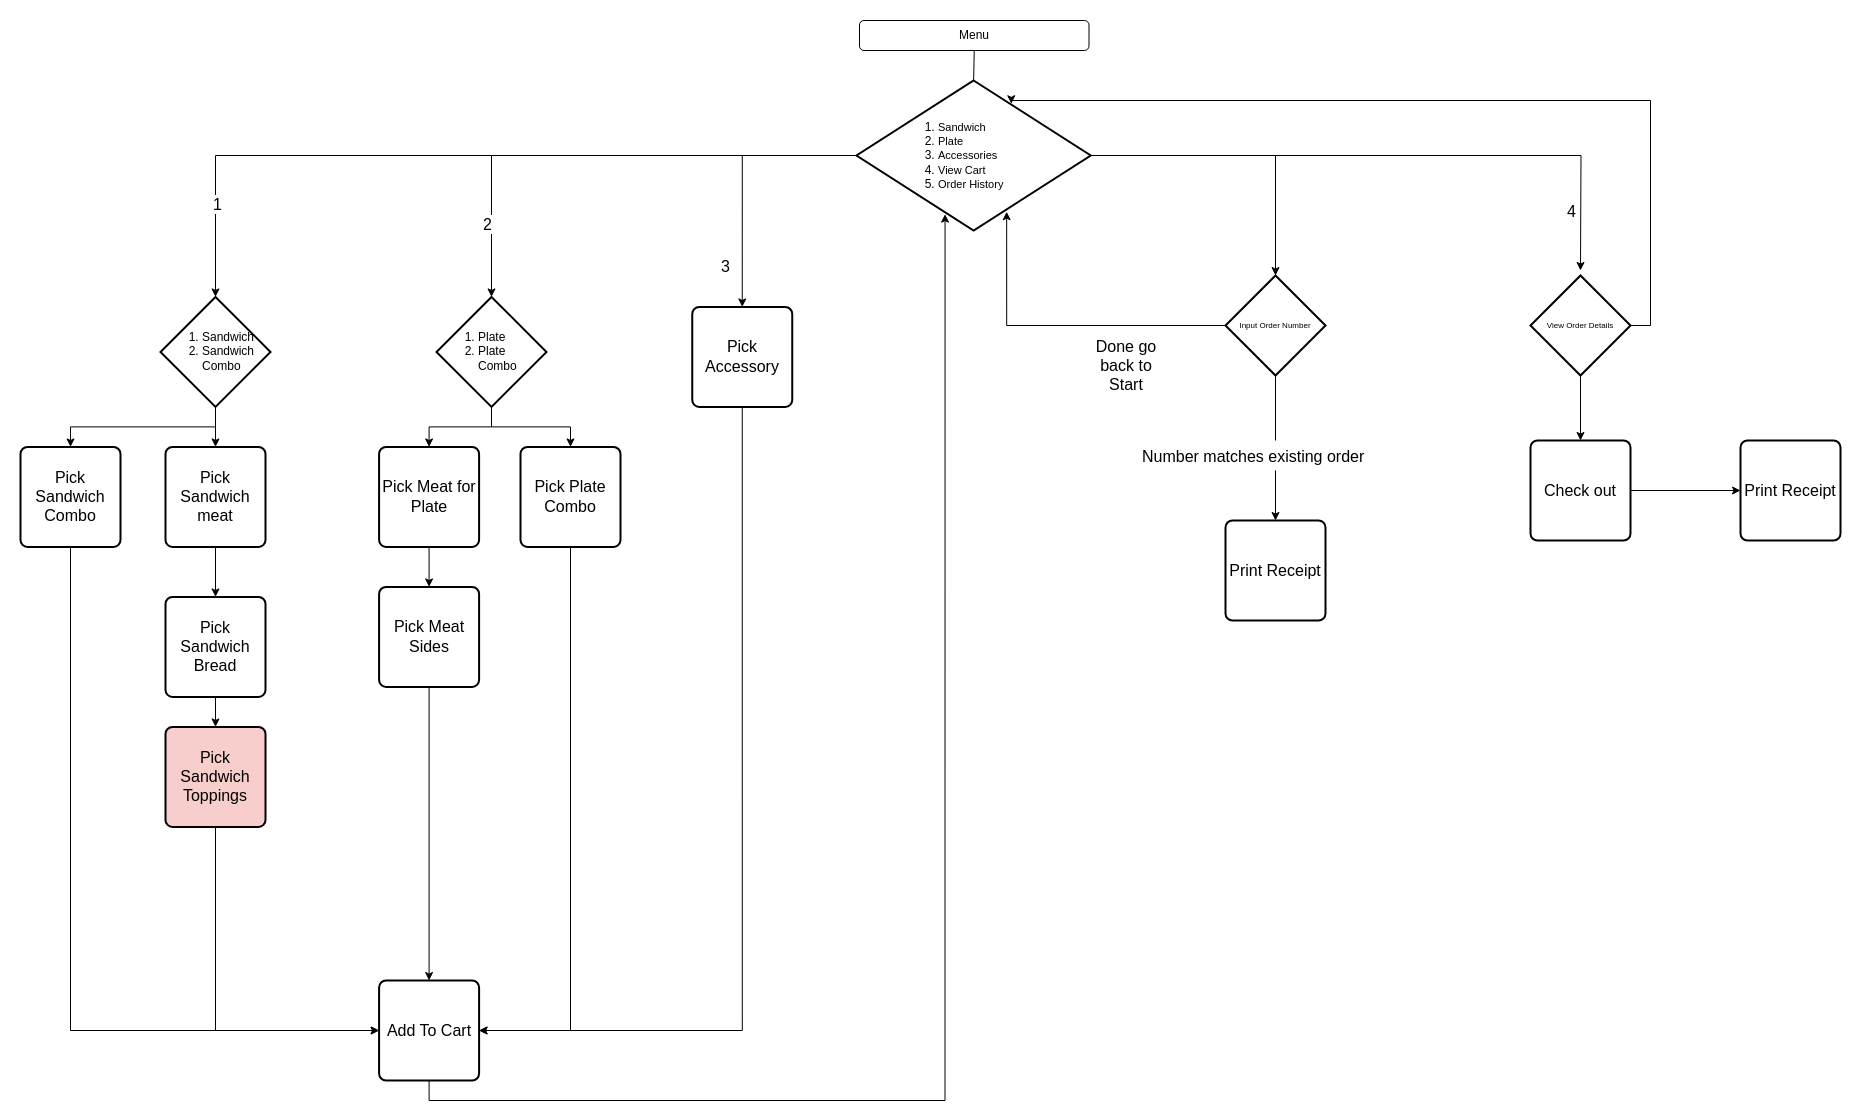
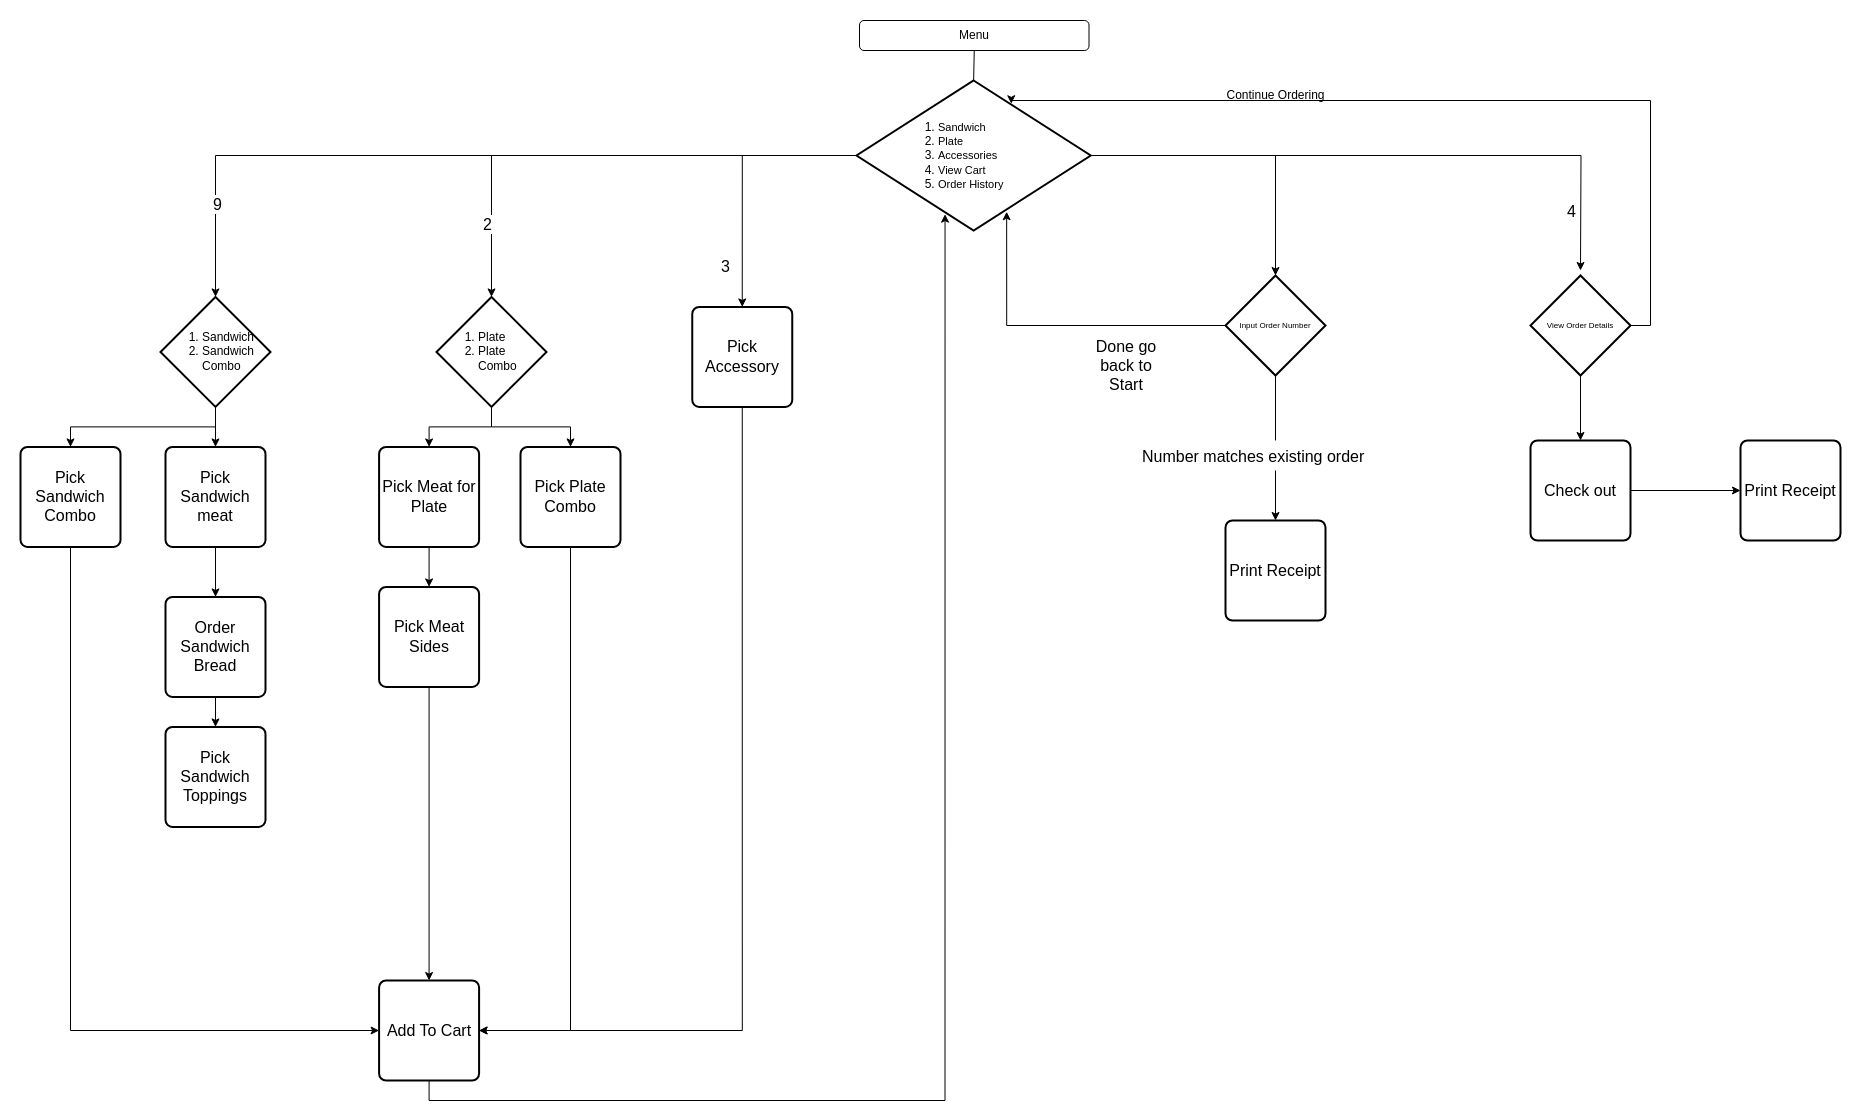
none -> (1276, 96)
(218, 205) -> (218, 205)
(216, 647) -> (216, 647)
(216, 777) -> (216, 777)
(216, 927) -> none
